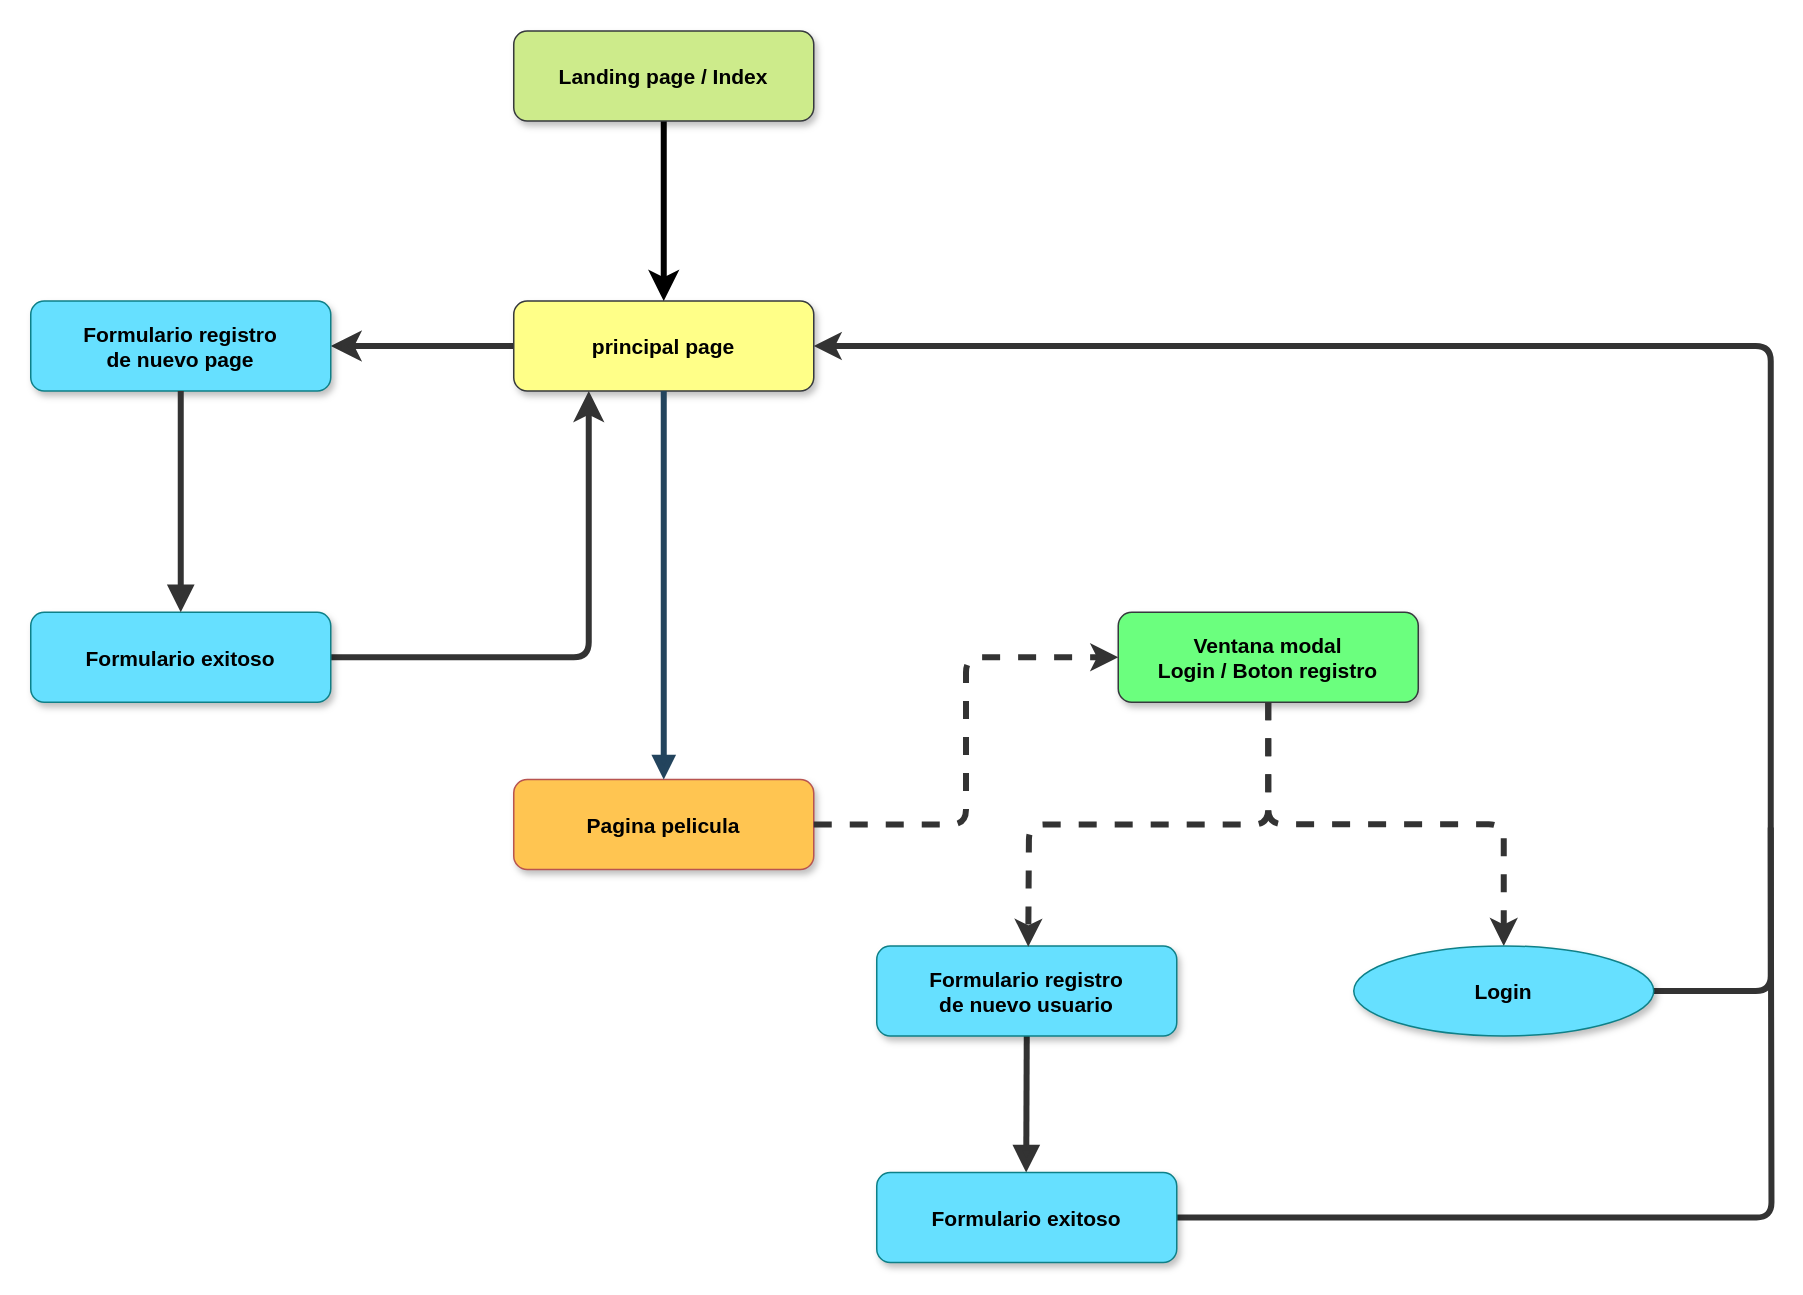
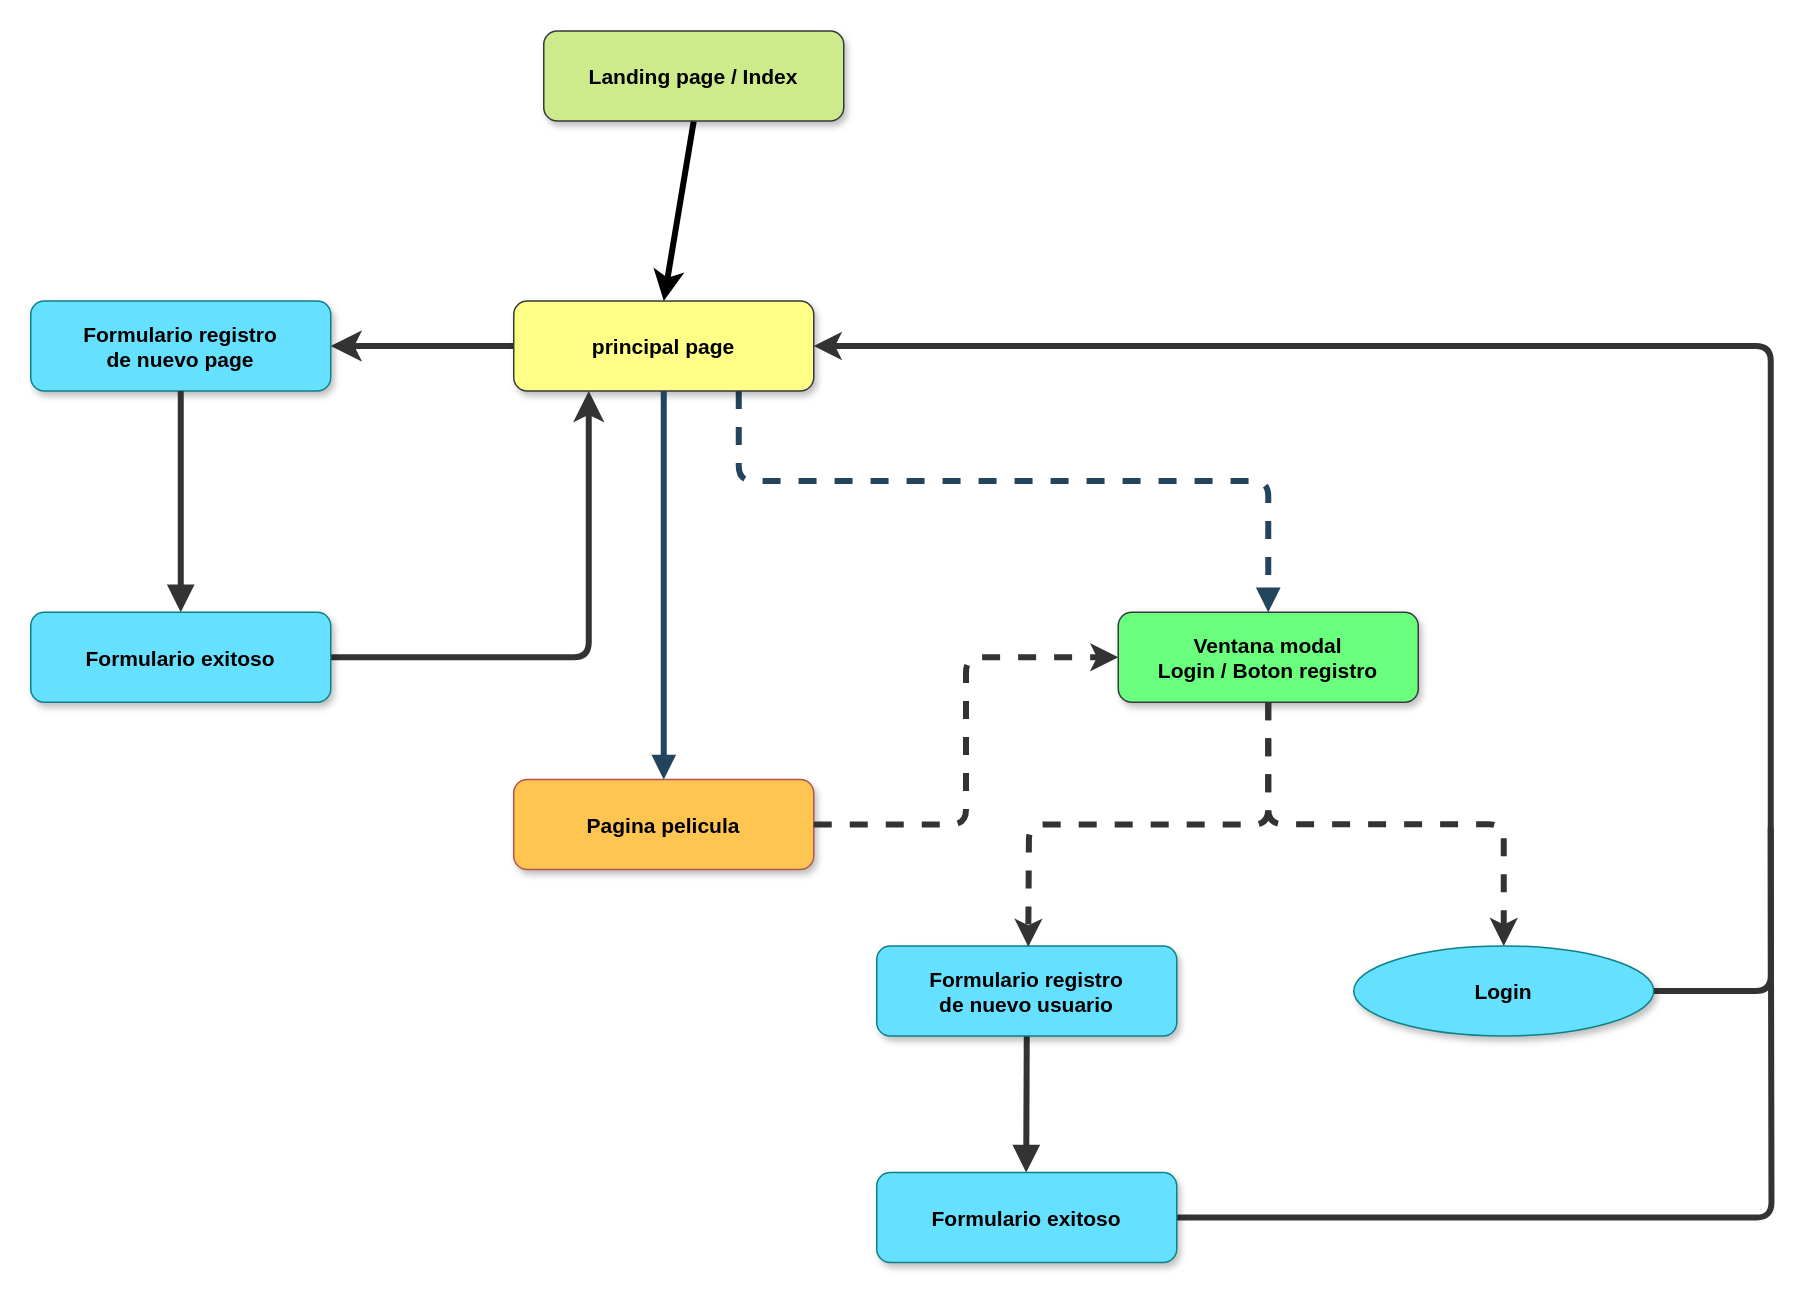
(664, 76) -> (694, 76)
none -> (739, 435)
